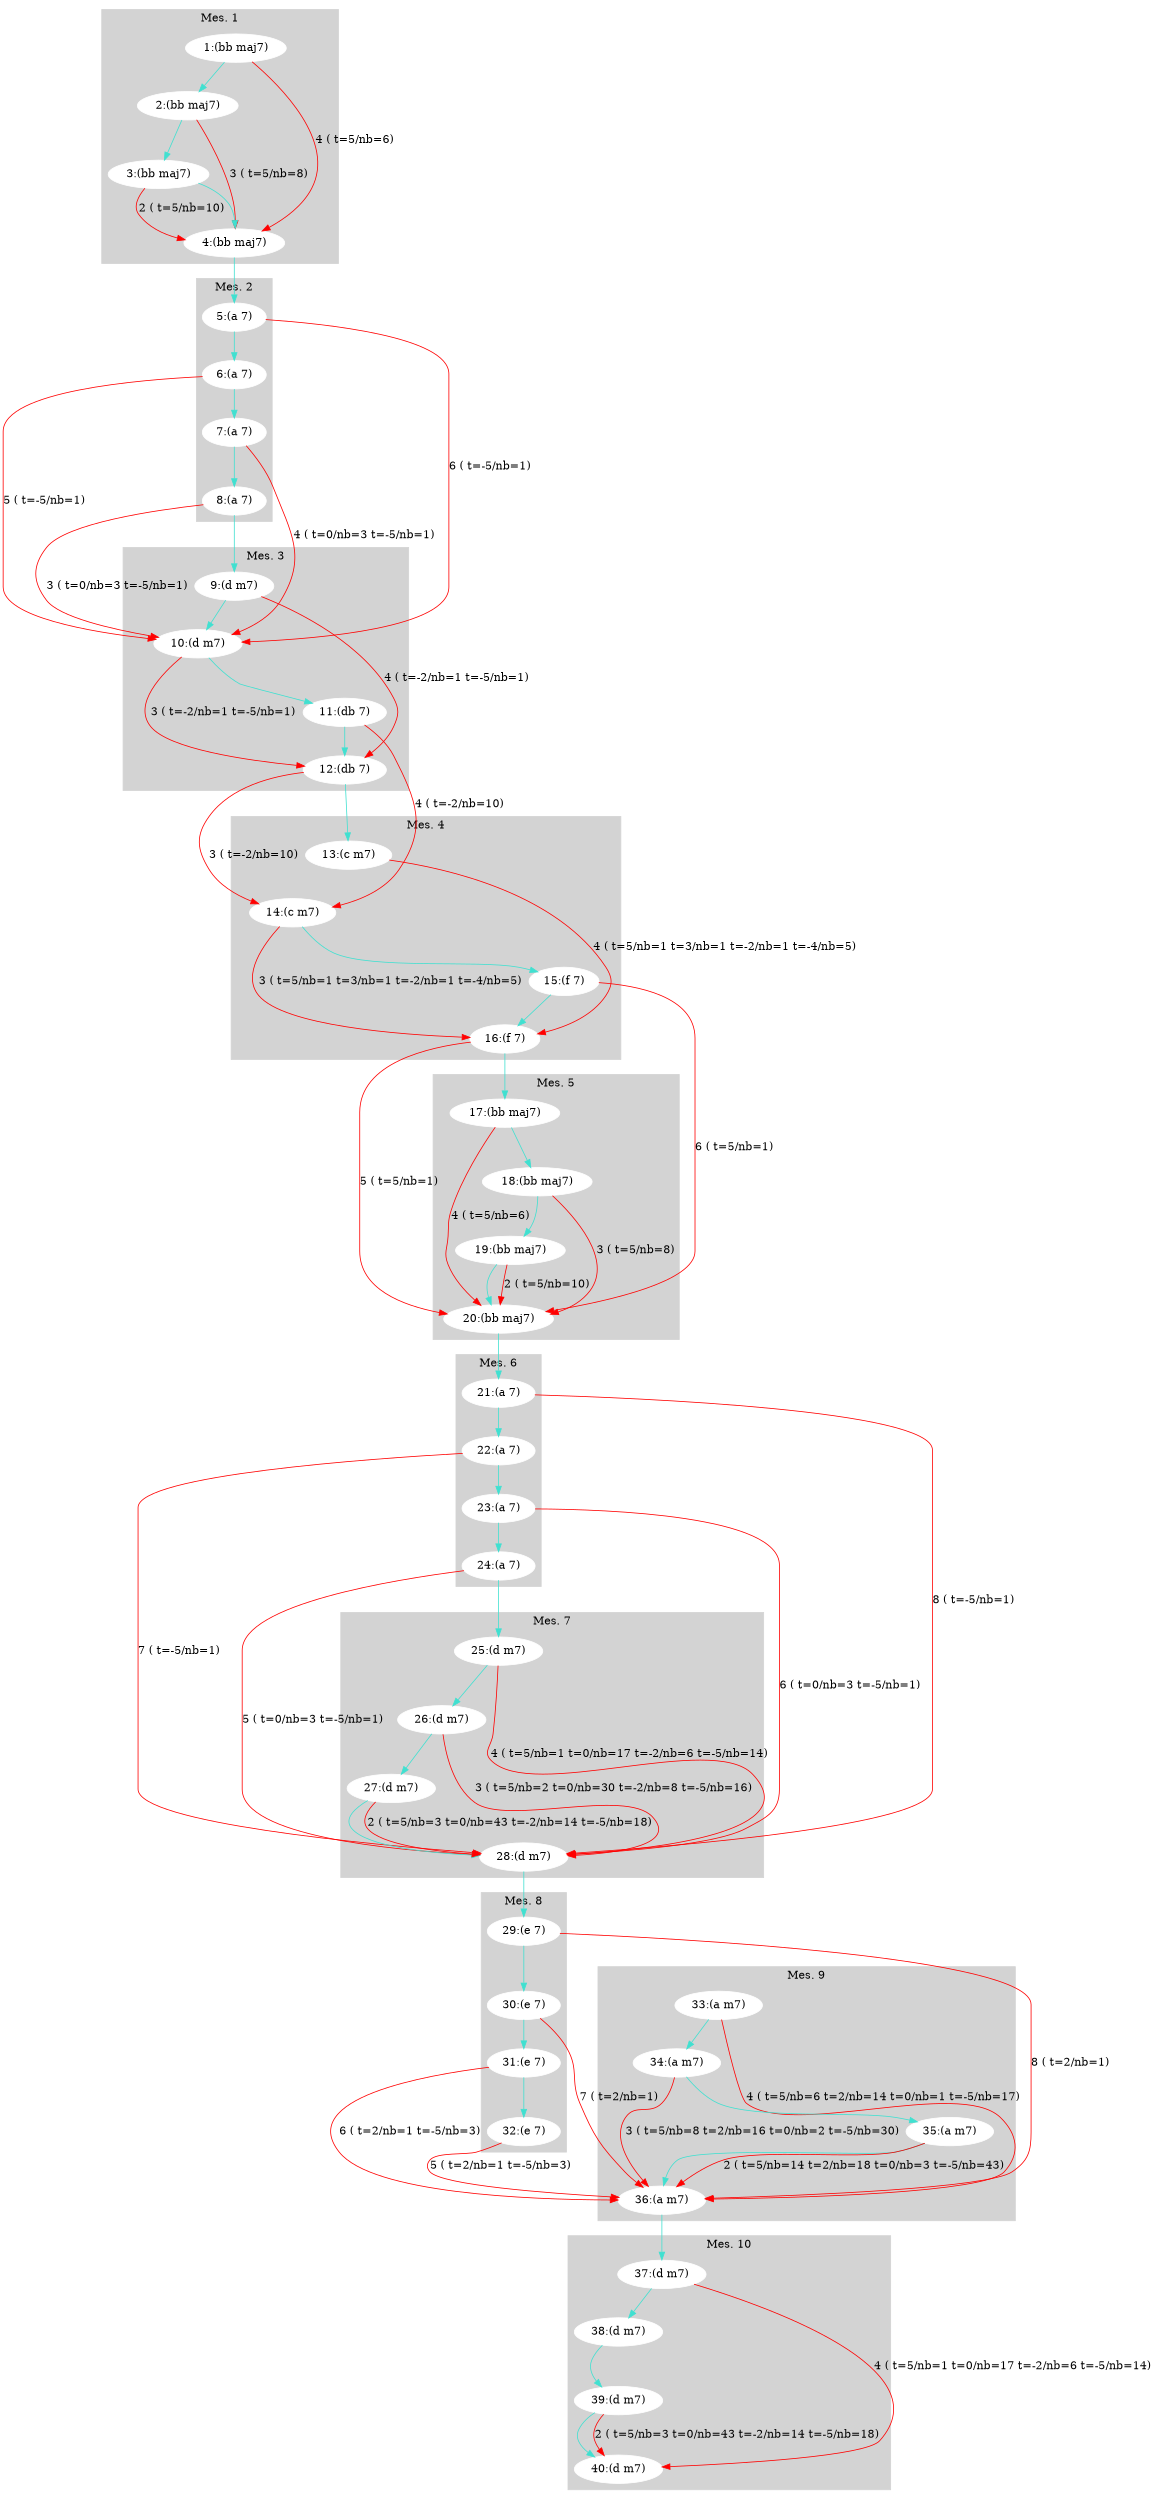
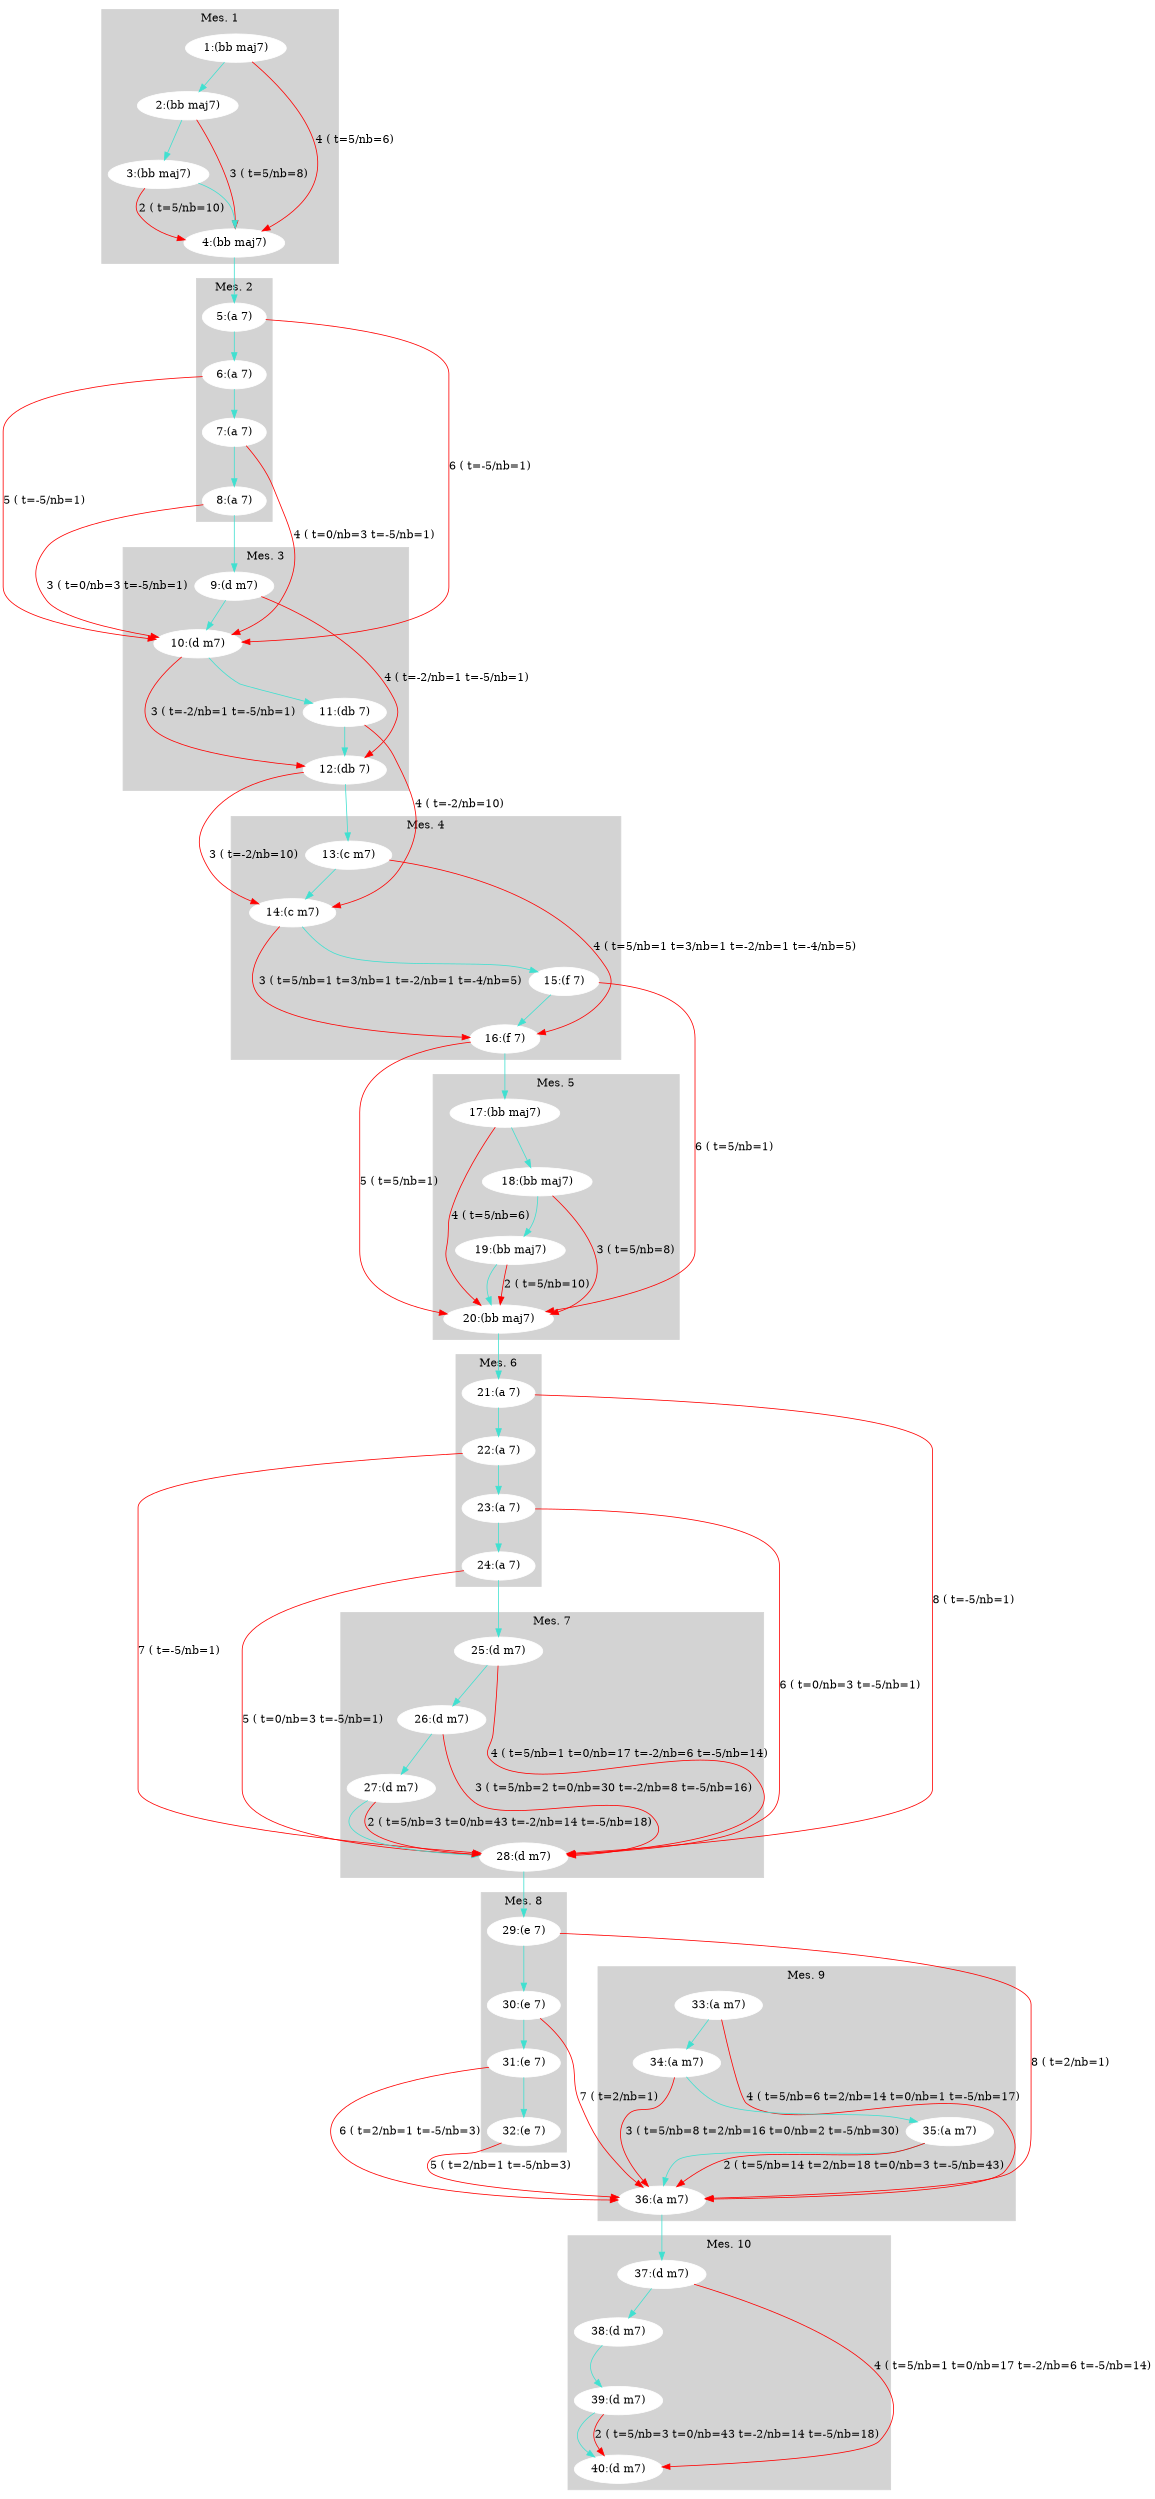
none -> (323, 881)
